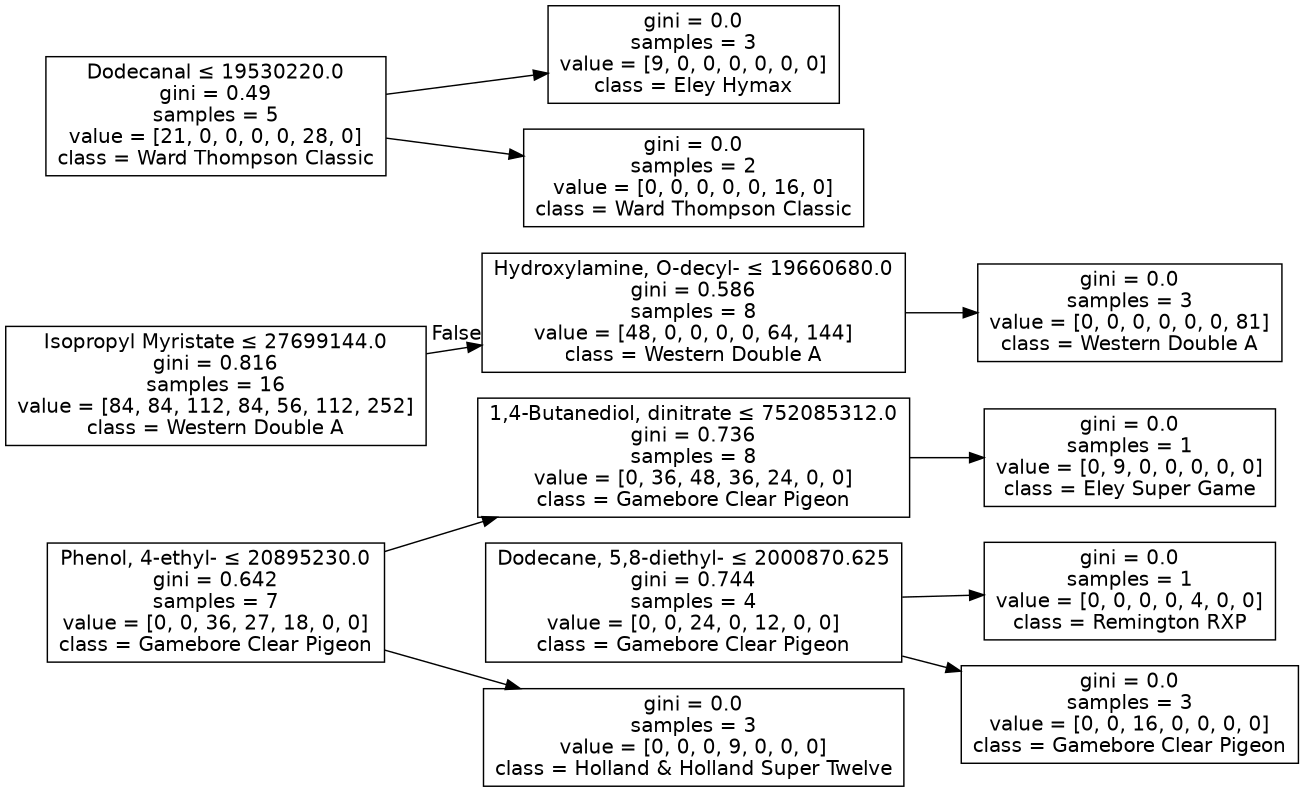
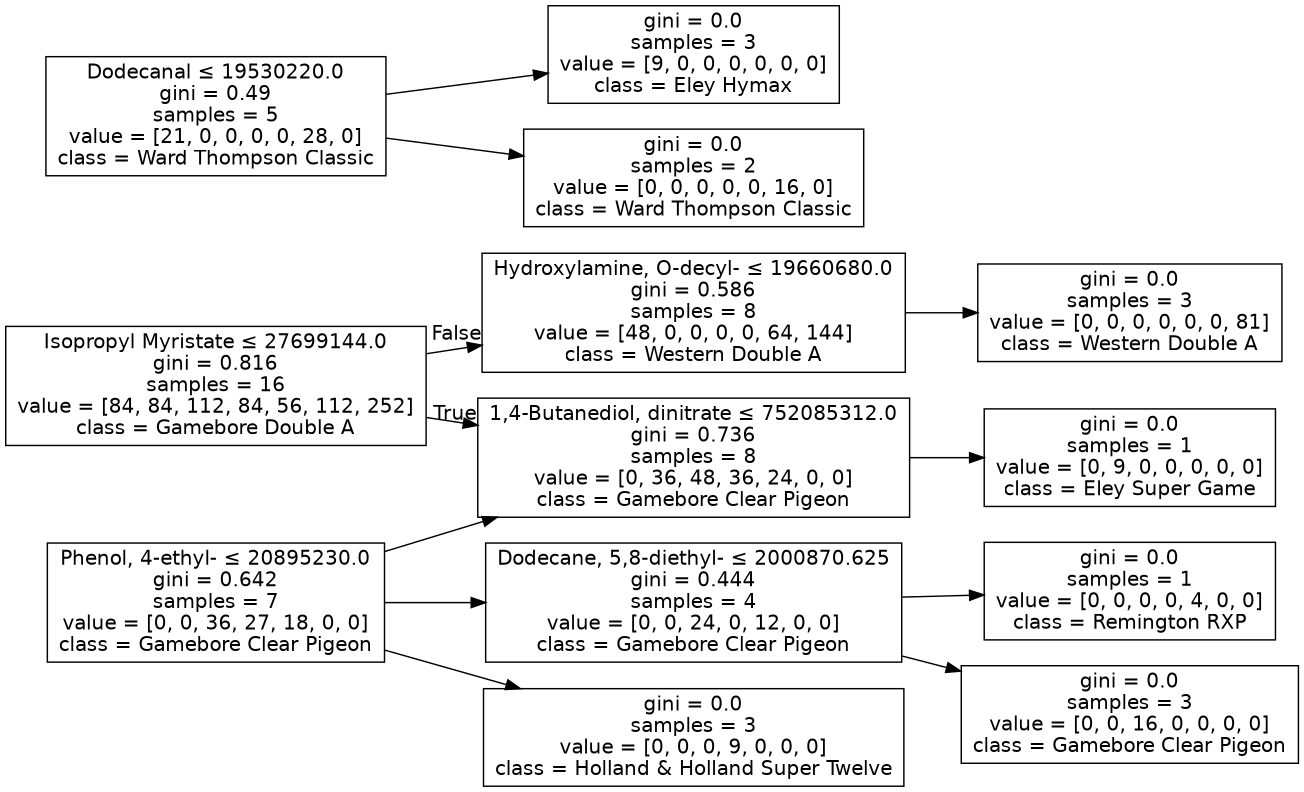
none -> (445, 420)
(216, 428) -> (216, 428)
(694, 580) -> (694, 580)
none -> (428, 603)
